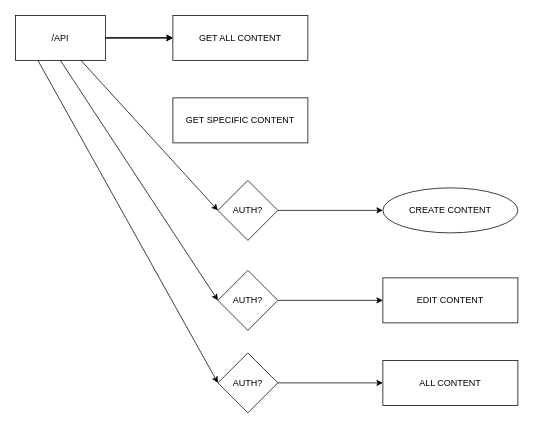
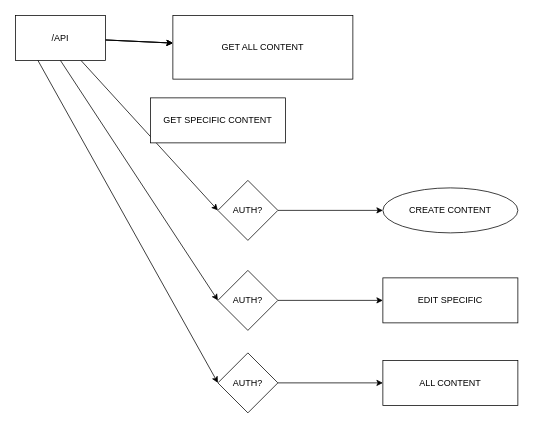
(240, 38) -> (263, 47)
(240, 120) -> (218, 120)
(450, 300) -> (450, 300)
